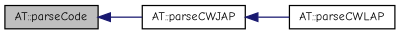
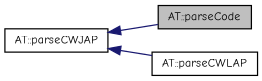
(126, 17) -> (139, 27)
